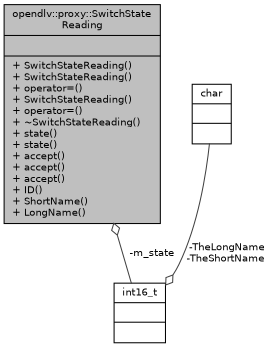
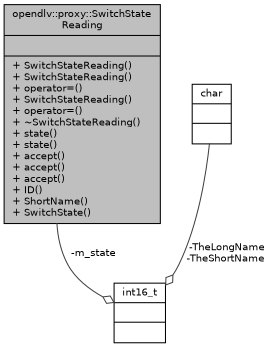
(49, 213) -> (52, 213)
(124, 259) -> (69, 267)
